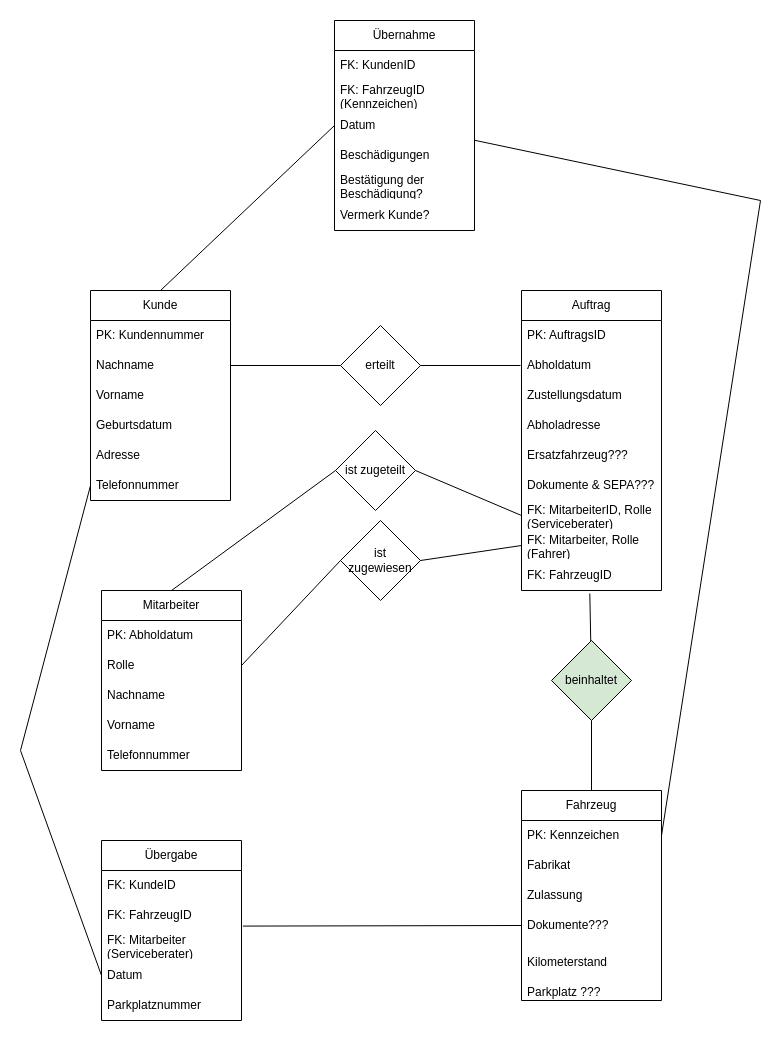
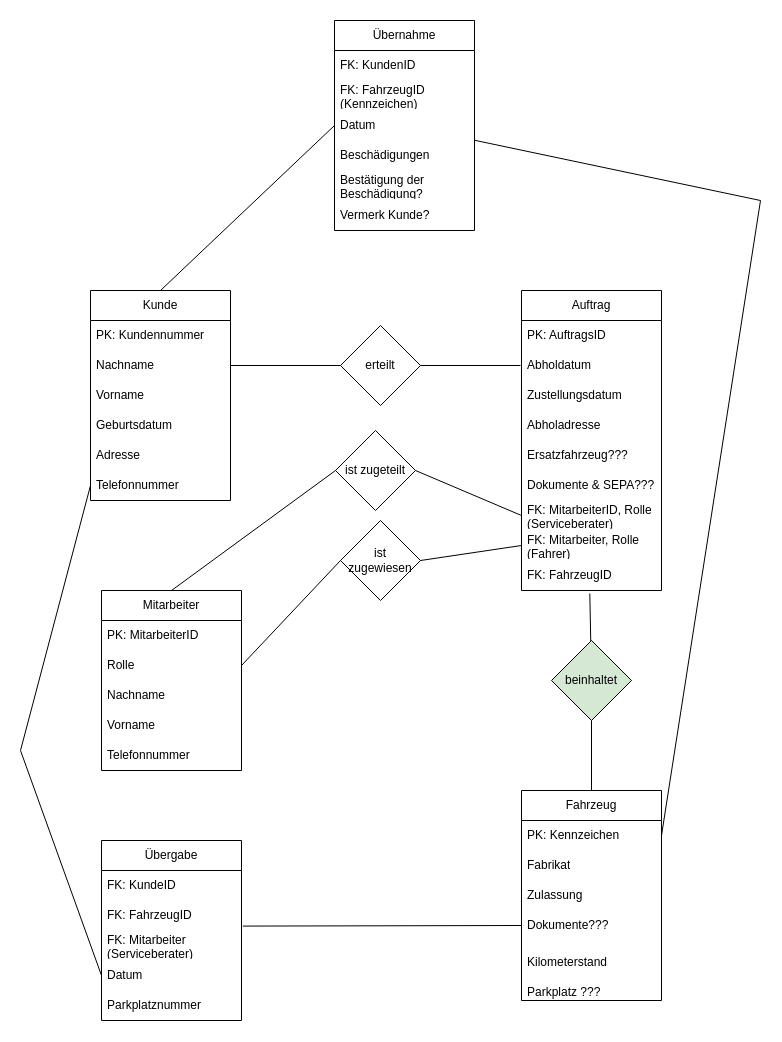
(150, 636) -> (158, 636)
